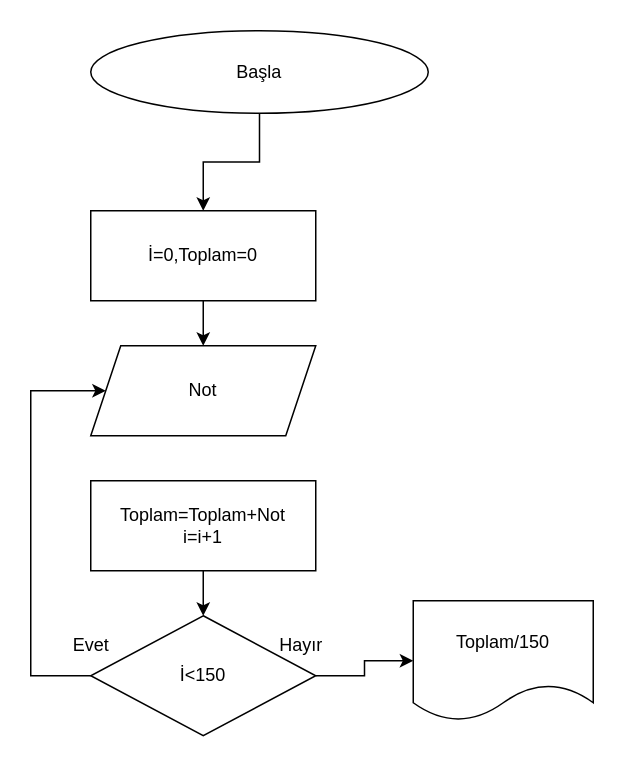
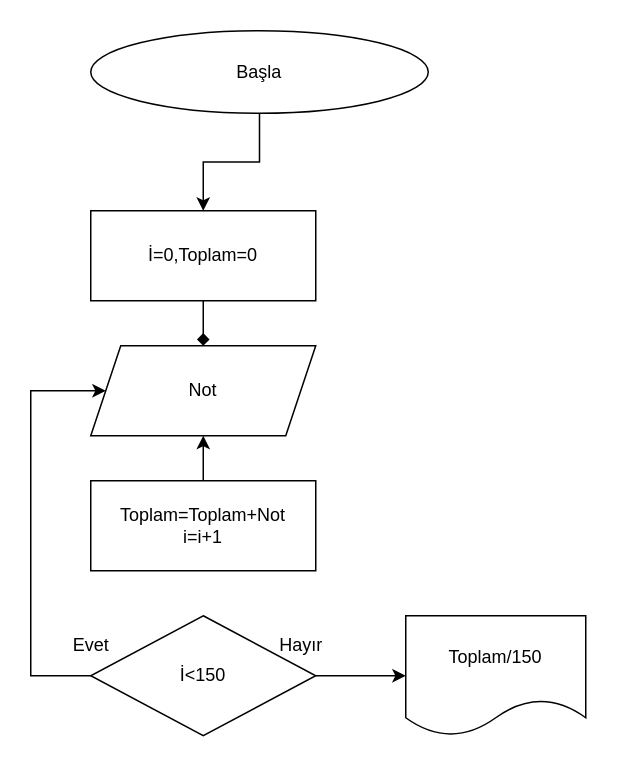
(203, 334) -> (203, 333)
(203, 599) -> (203, 453)
(503, 661) -> (496, 676)
